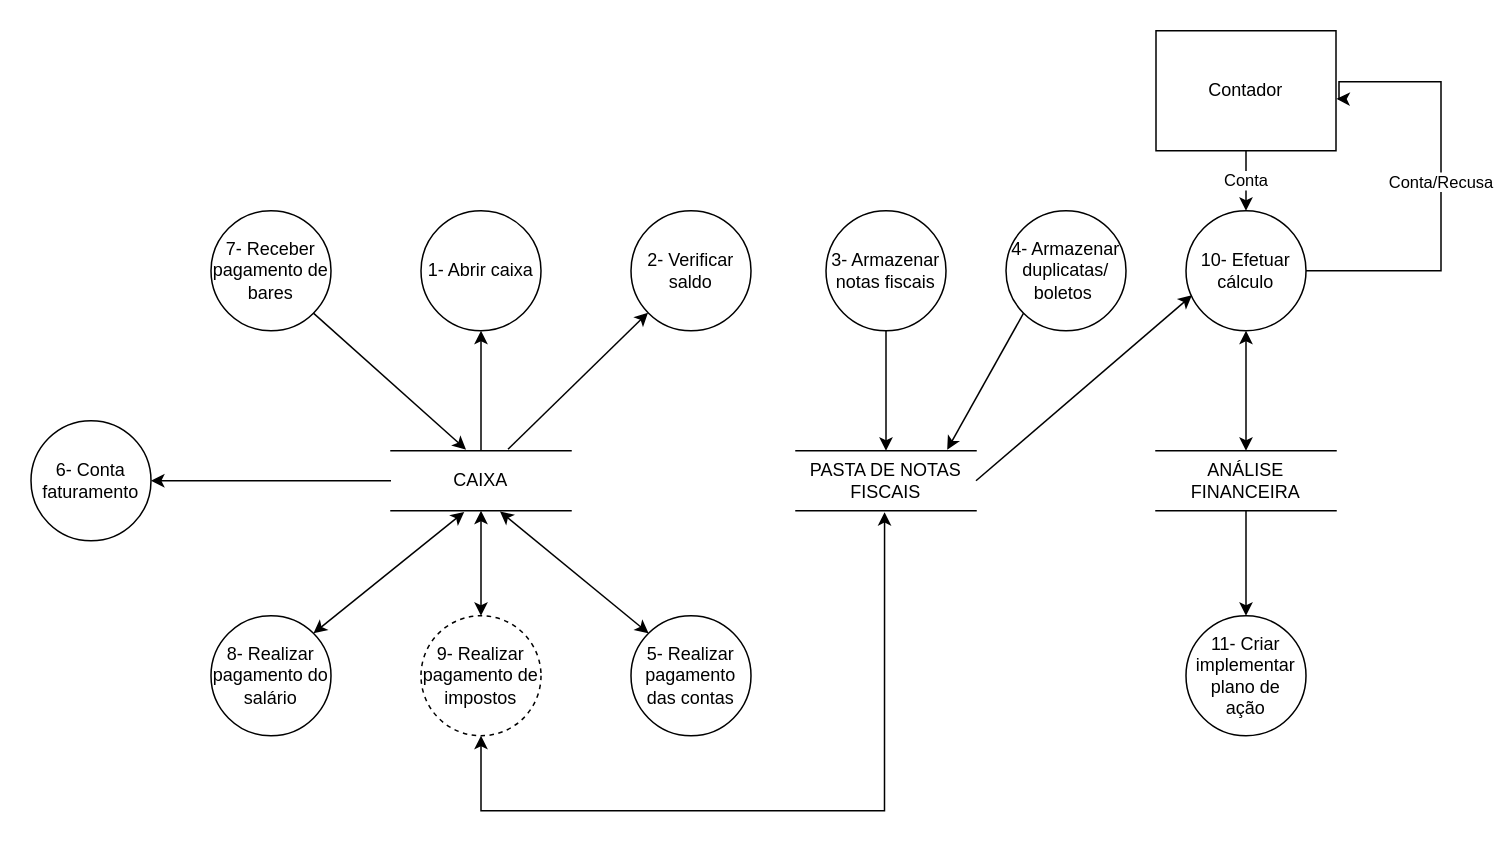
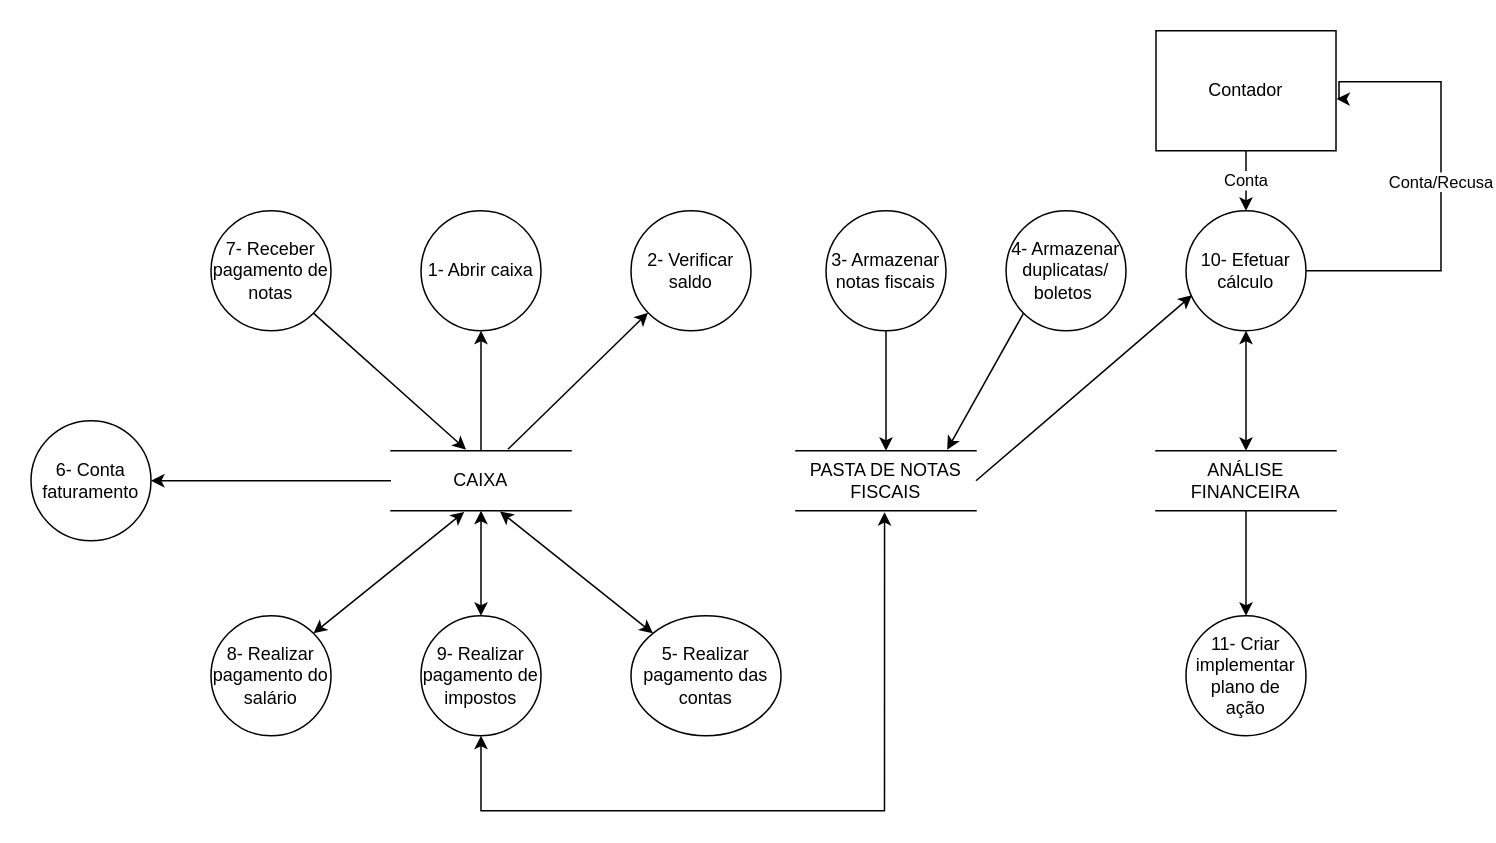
(271, 271) -> (271, 271)
(481, 676) -> (481, 676)
(691, 676) -> (706, 676)
